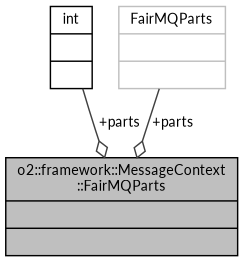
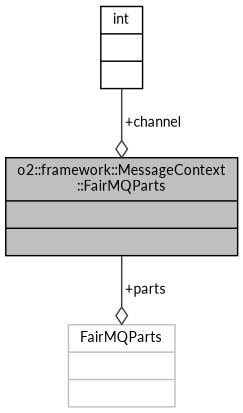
(151, 115) -> (122, 281)
(118, 123) -> (152, 123)
